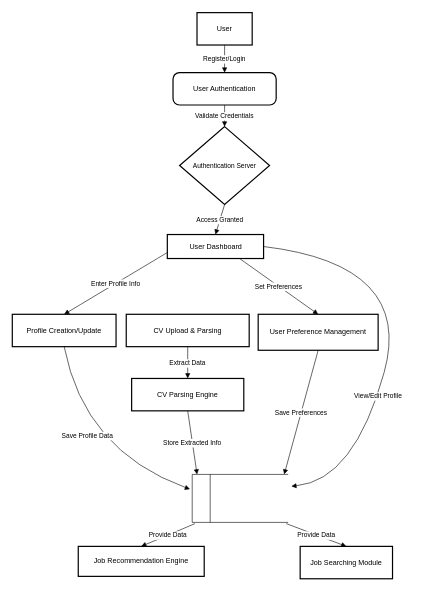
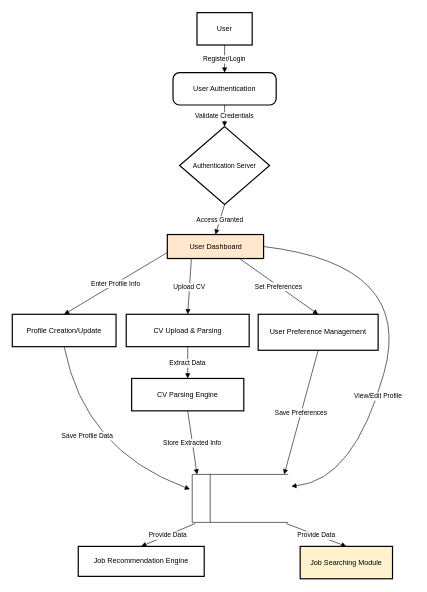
(216, 246) -> (216, 246)
none -> (188, 304)
(347, 563) -> (347, 563)
